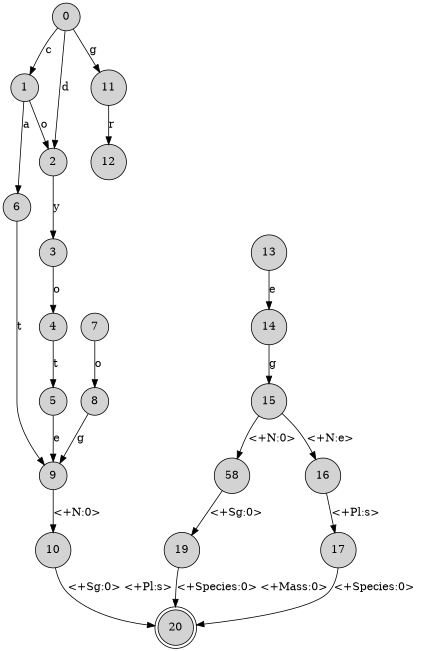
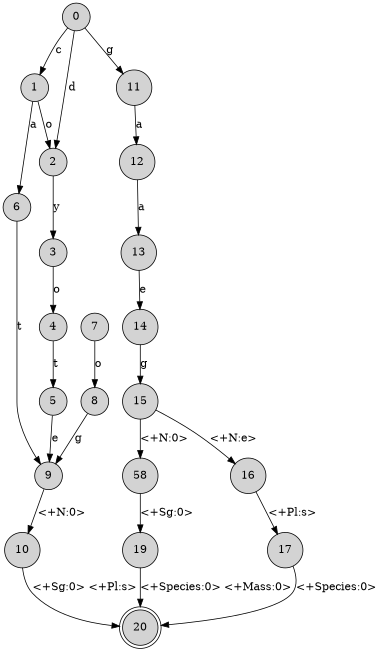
(113, 125) -> (141, 125)
none -> (138, 204)
